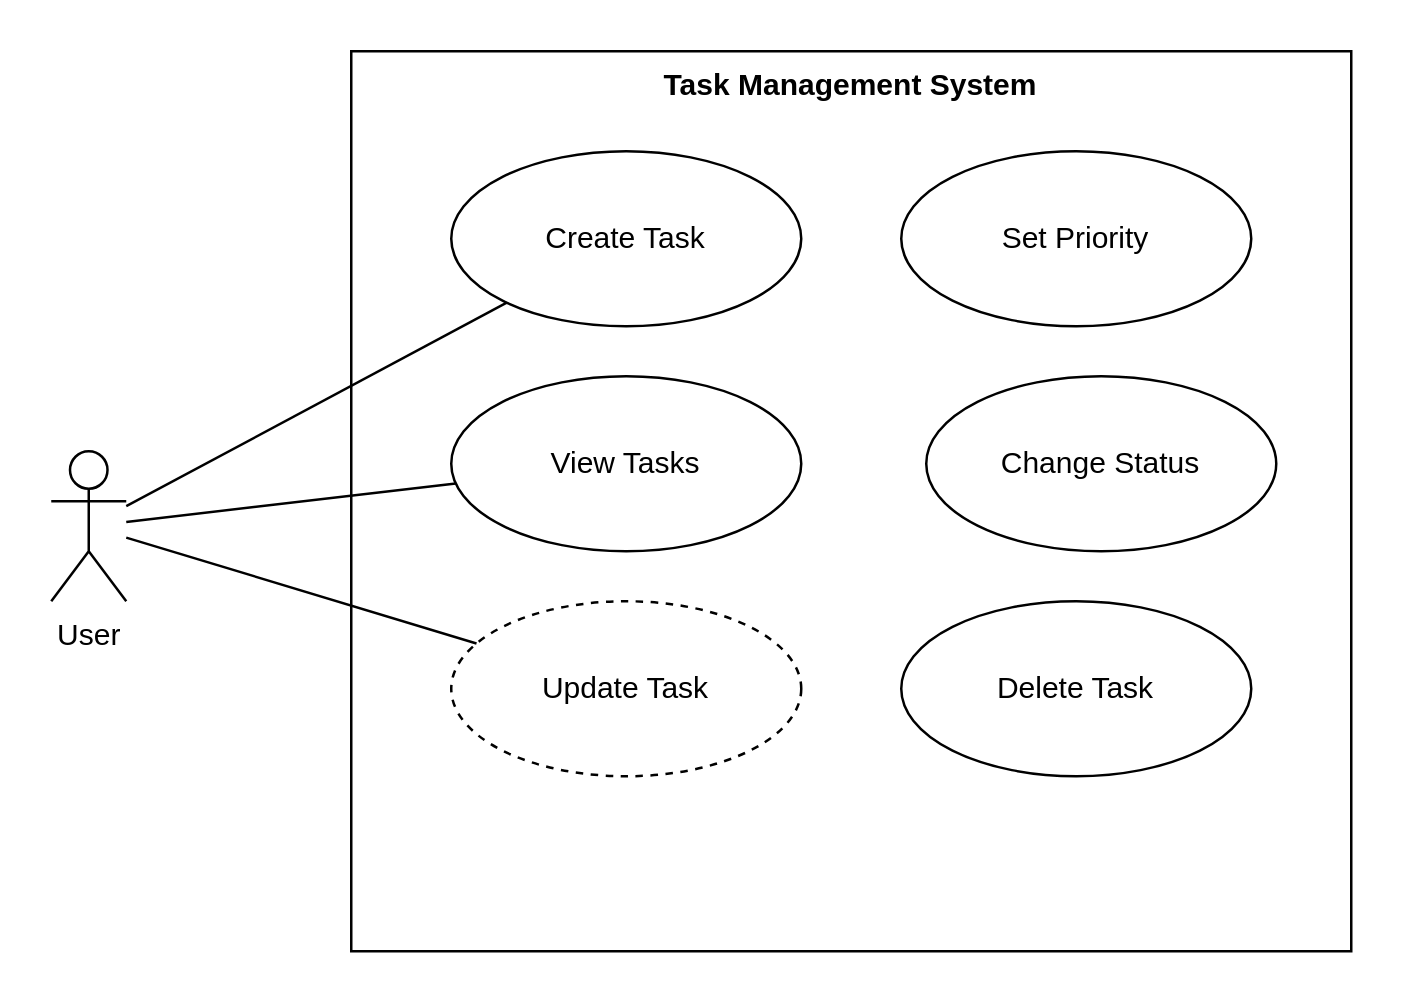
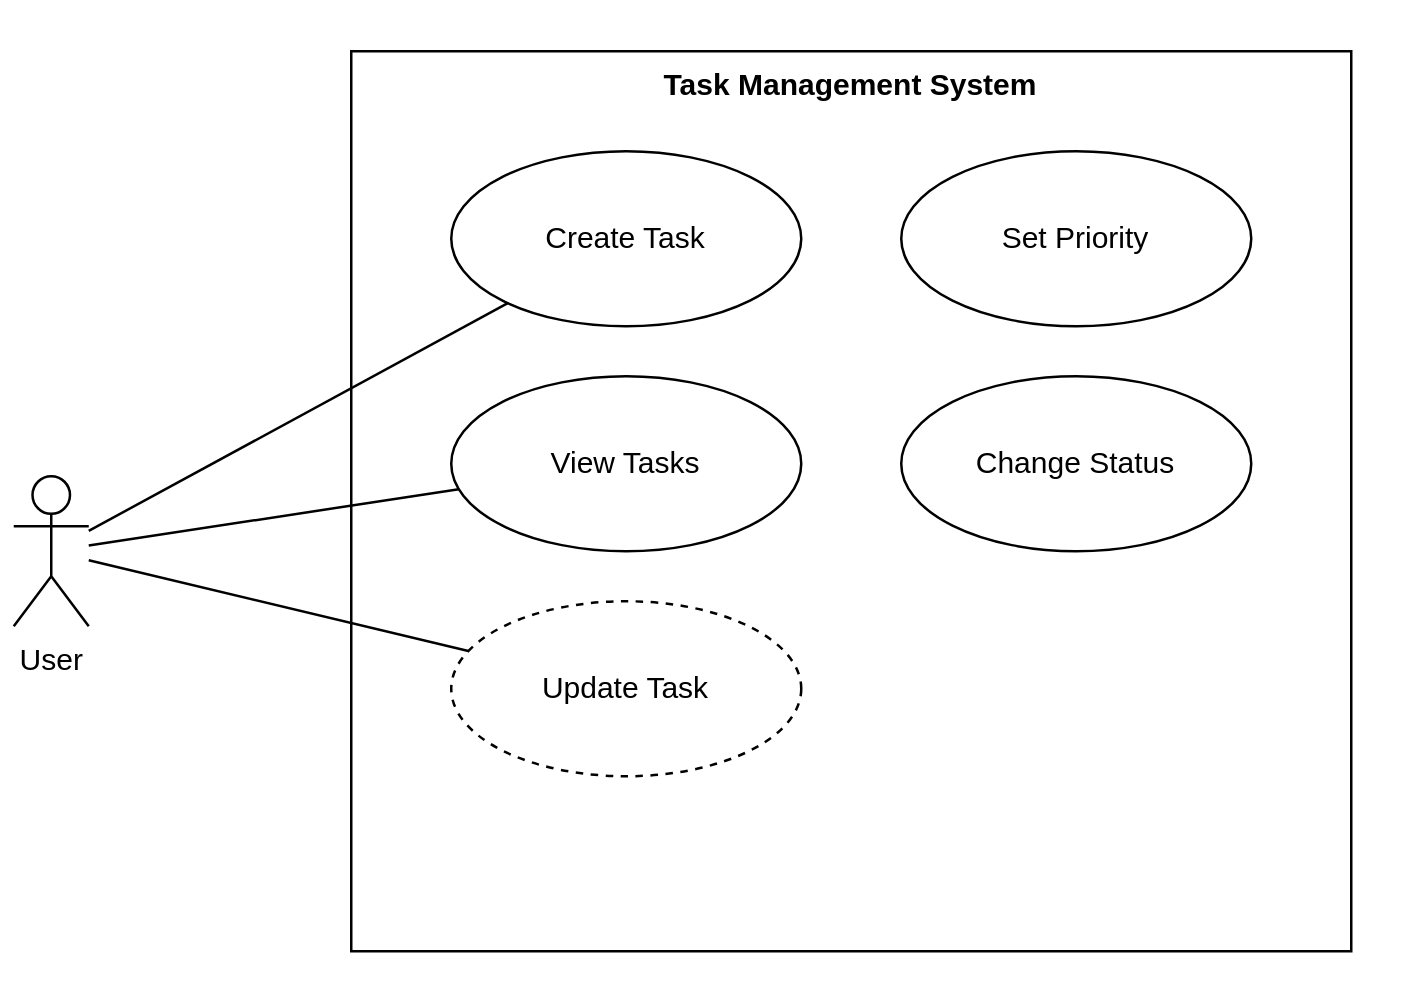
(1101, 464) -> (1076, 464)
(89, 526) -> (51, 551)
(1076, 689) -> none
